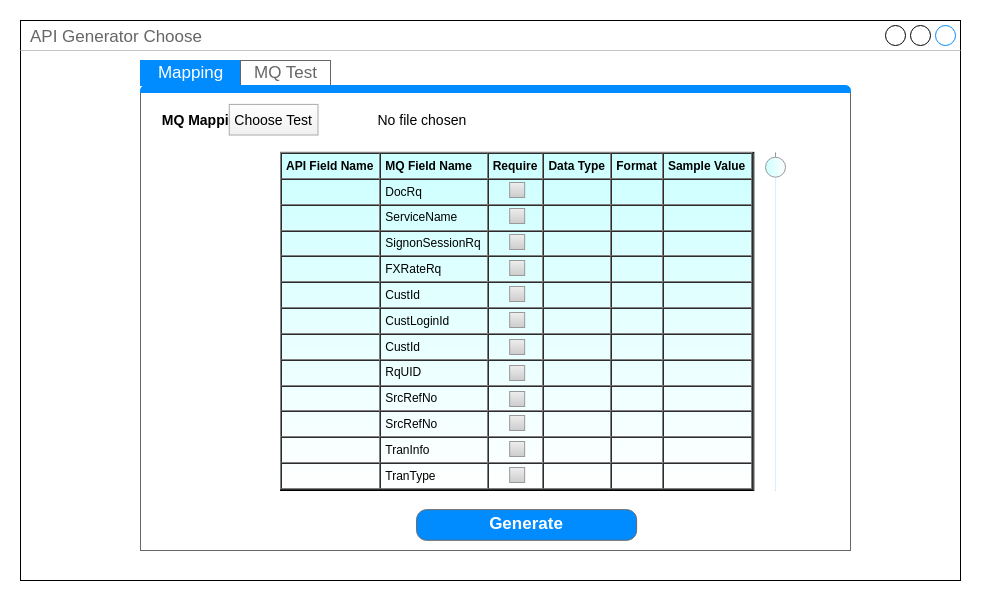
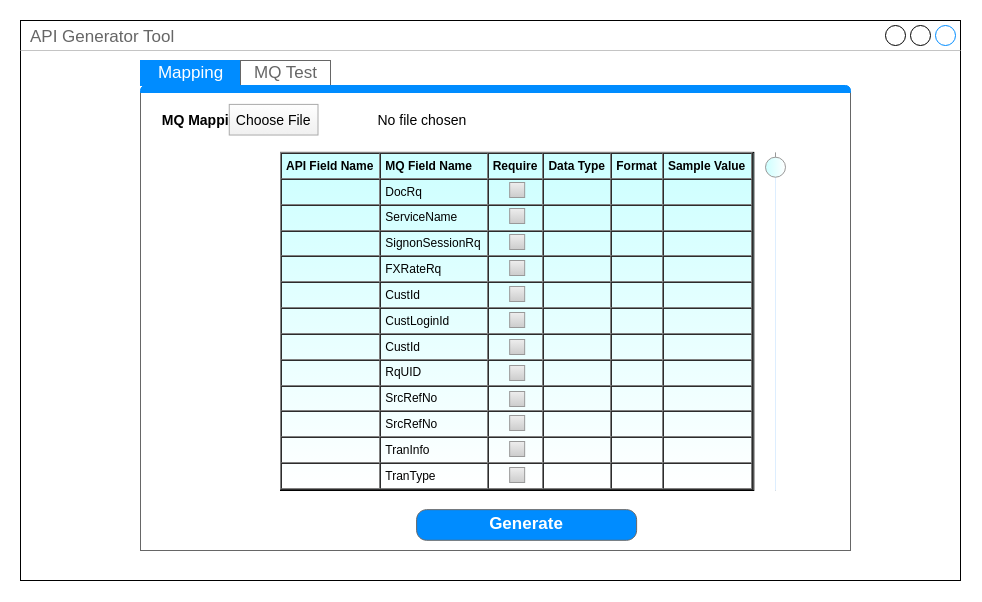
(121, 38) -> (110, 38)
(273, 121) -> (273, 121)
